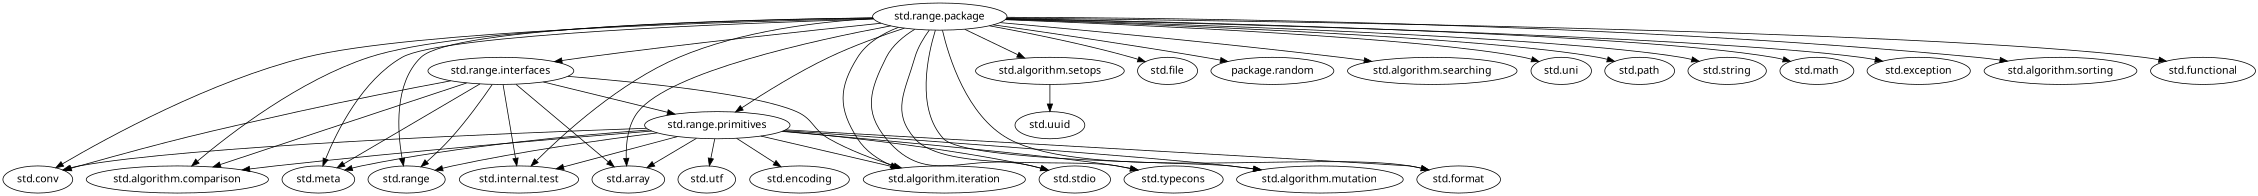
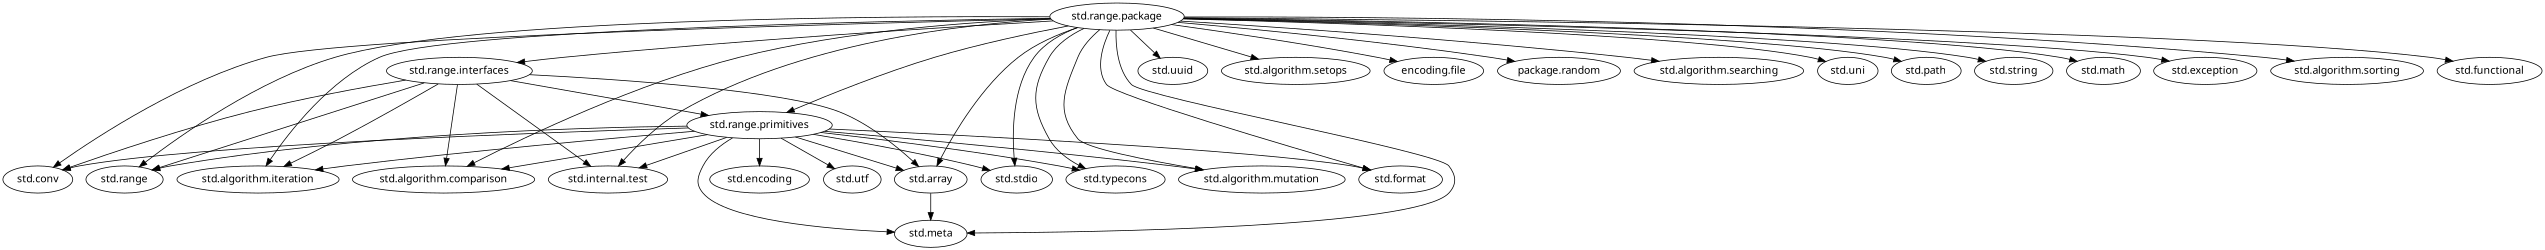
(1168, 71) -> (1434, 71)
(1050, 94) -> (1143, 41)
(412, 124) -> (931, 203)
